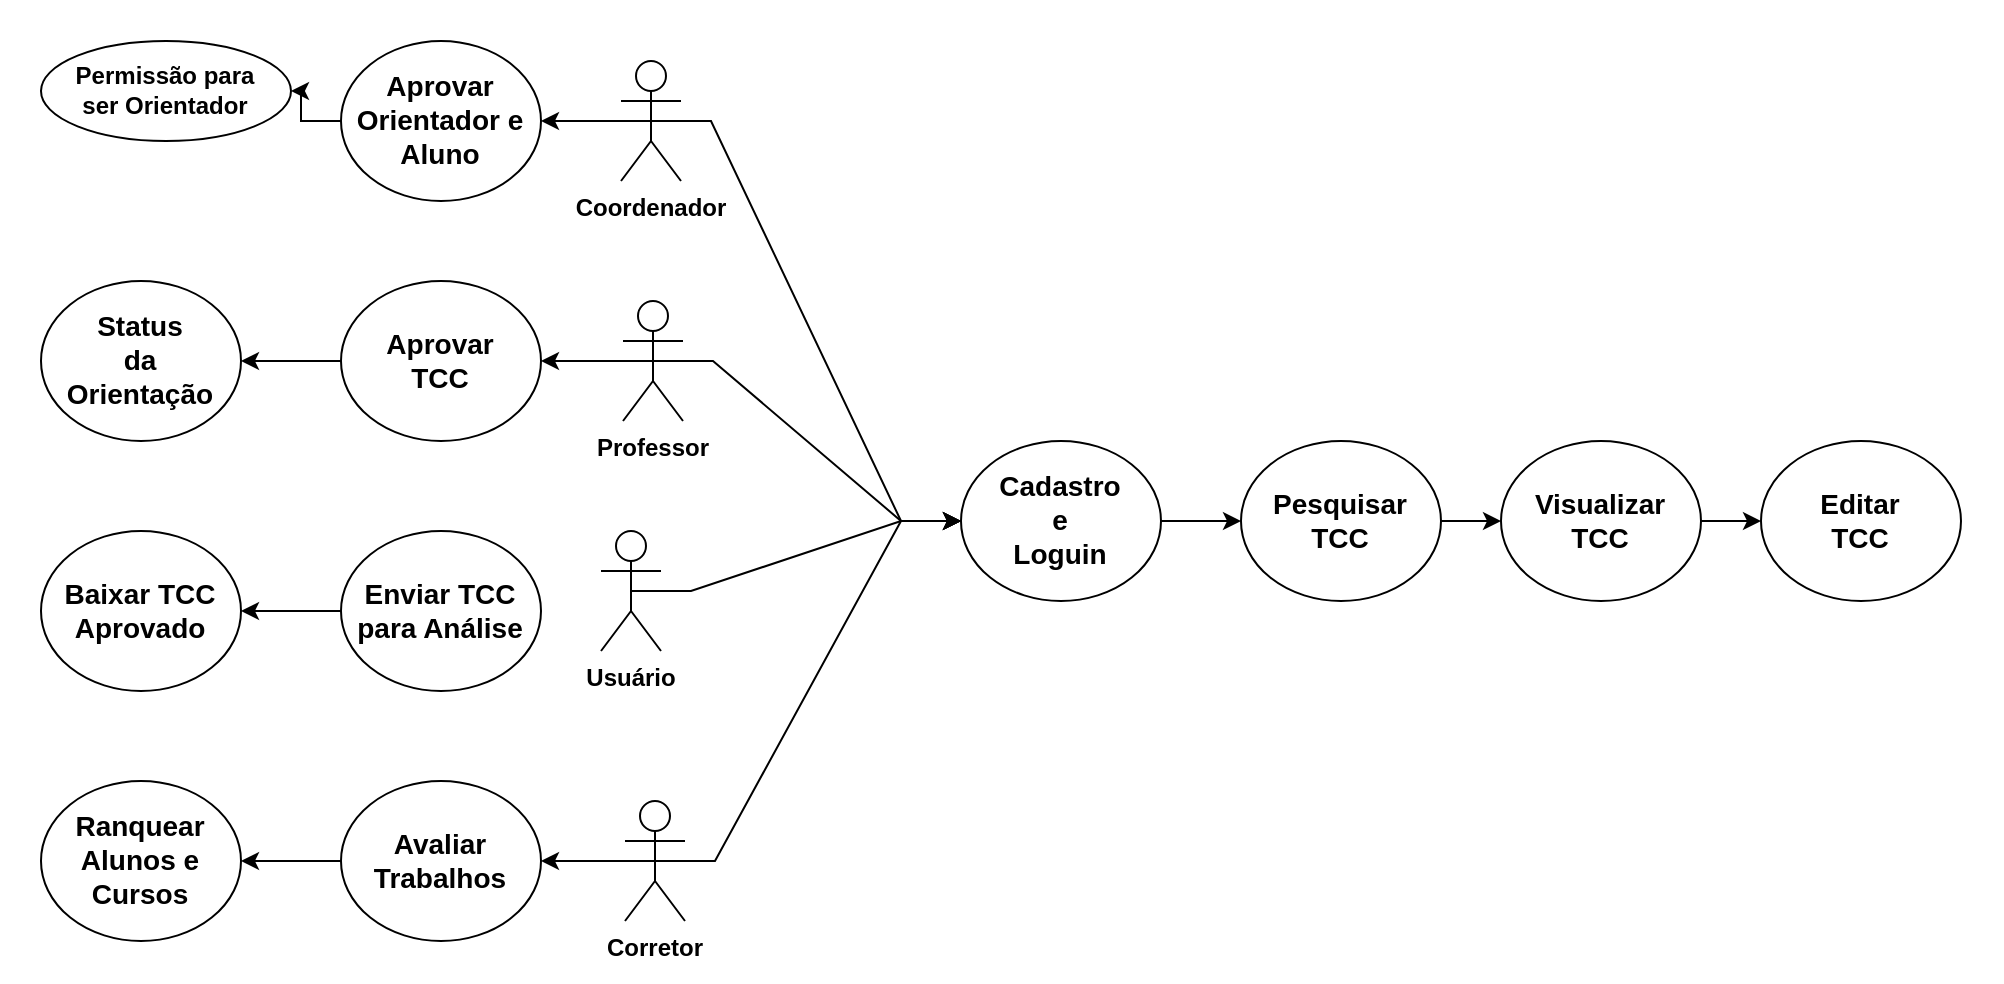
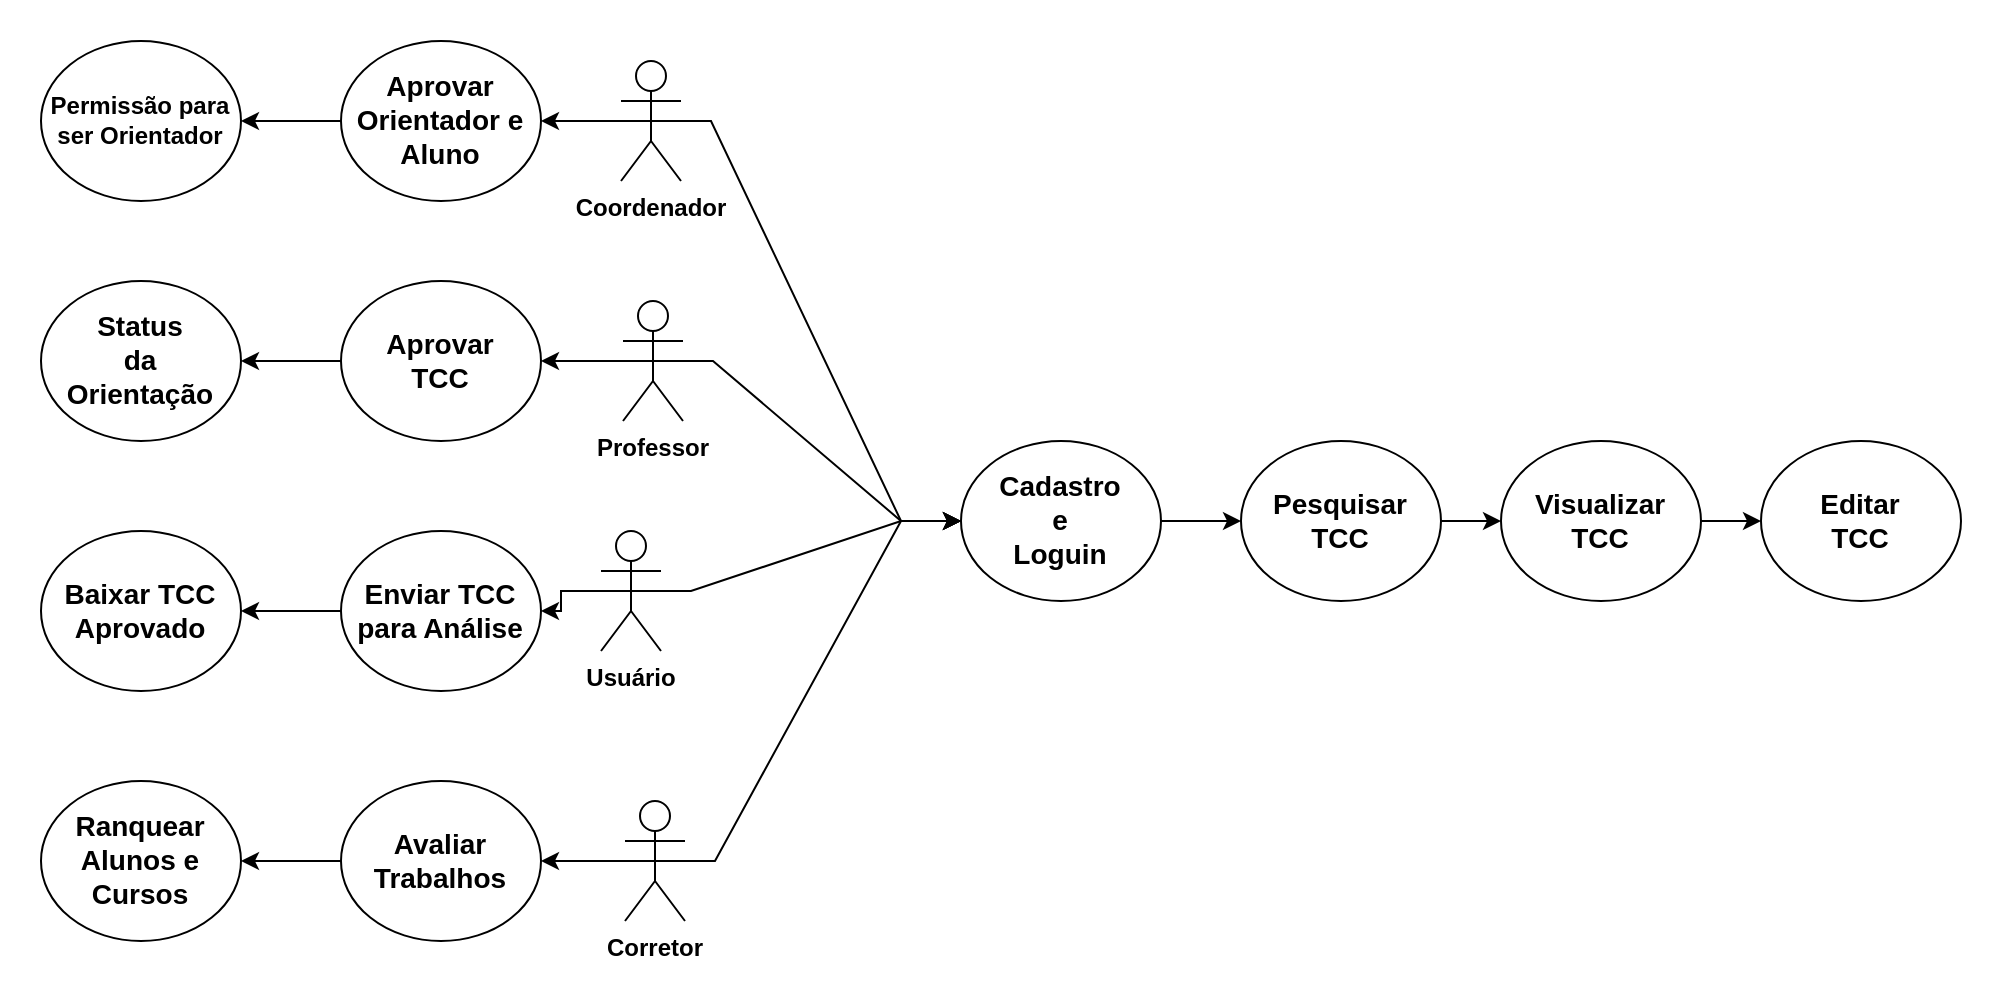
(166, 91) -> (141, 121)
none -> (581, 591)
